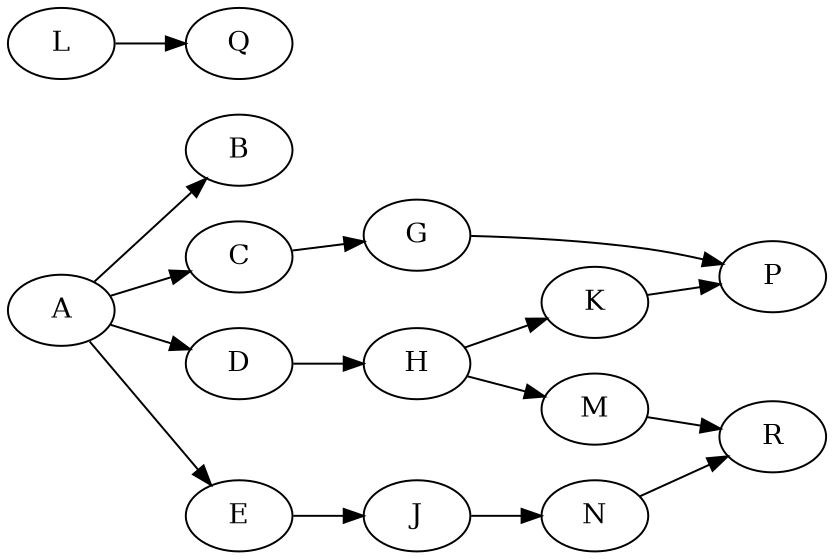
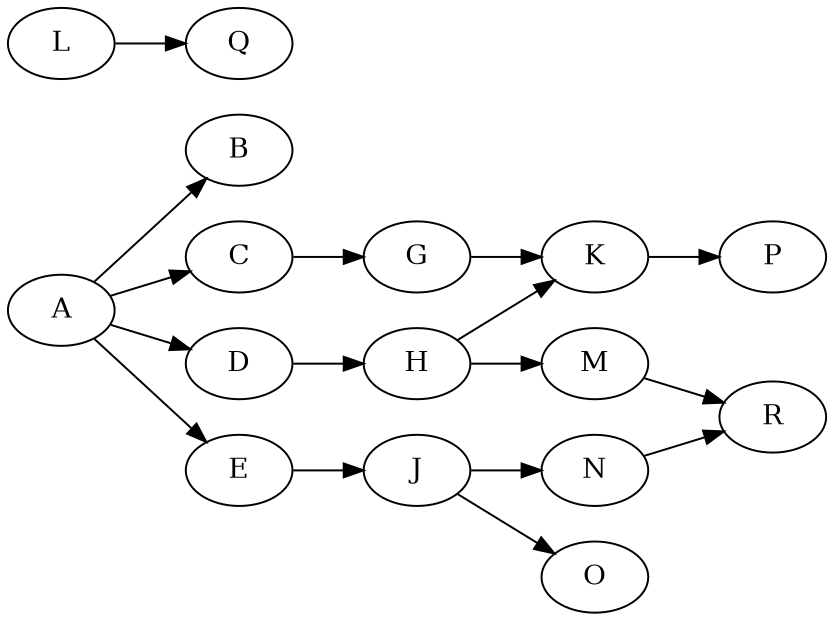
(588, 242) -> (496, 257)
none -> (595, 577)
